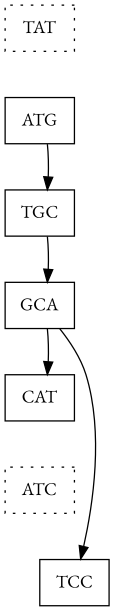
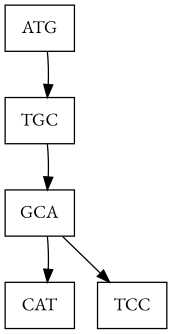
(40, 28) -> none
(40, 490) -> none
